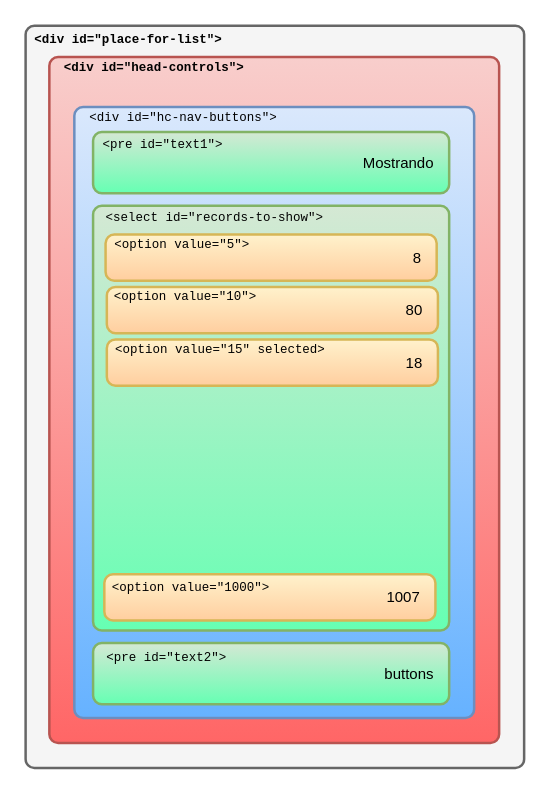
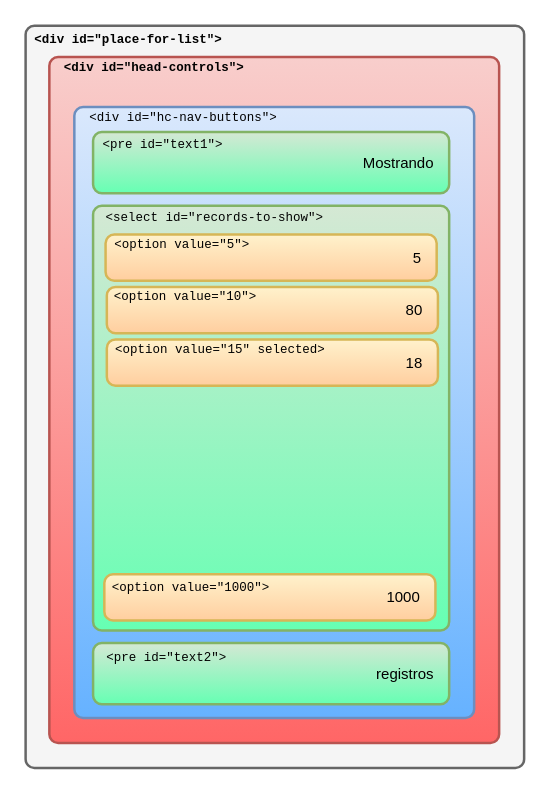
(430, 258) -> (430, 258)
(416, 598) -> (416, 598)
(417, 674) -> (411, 674)
